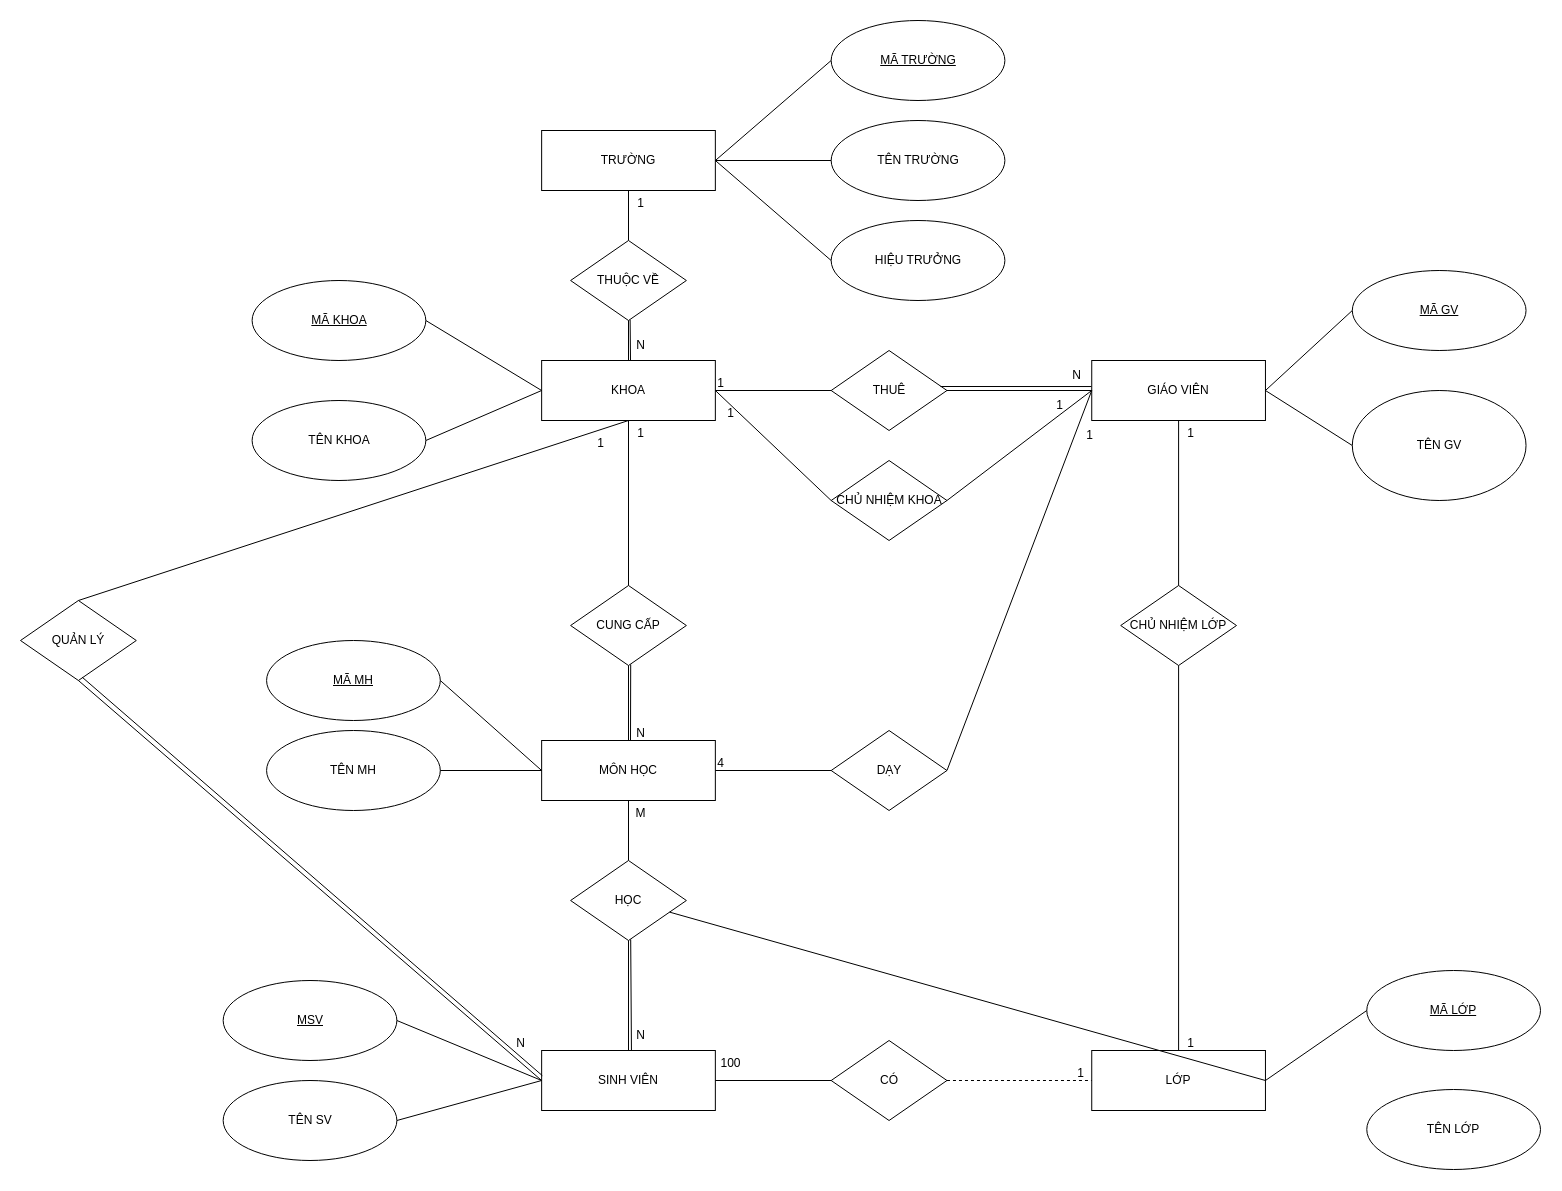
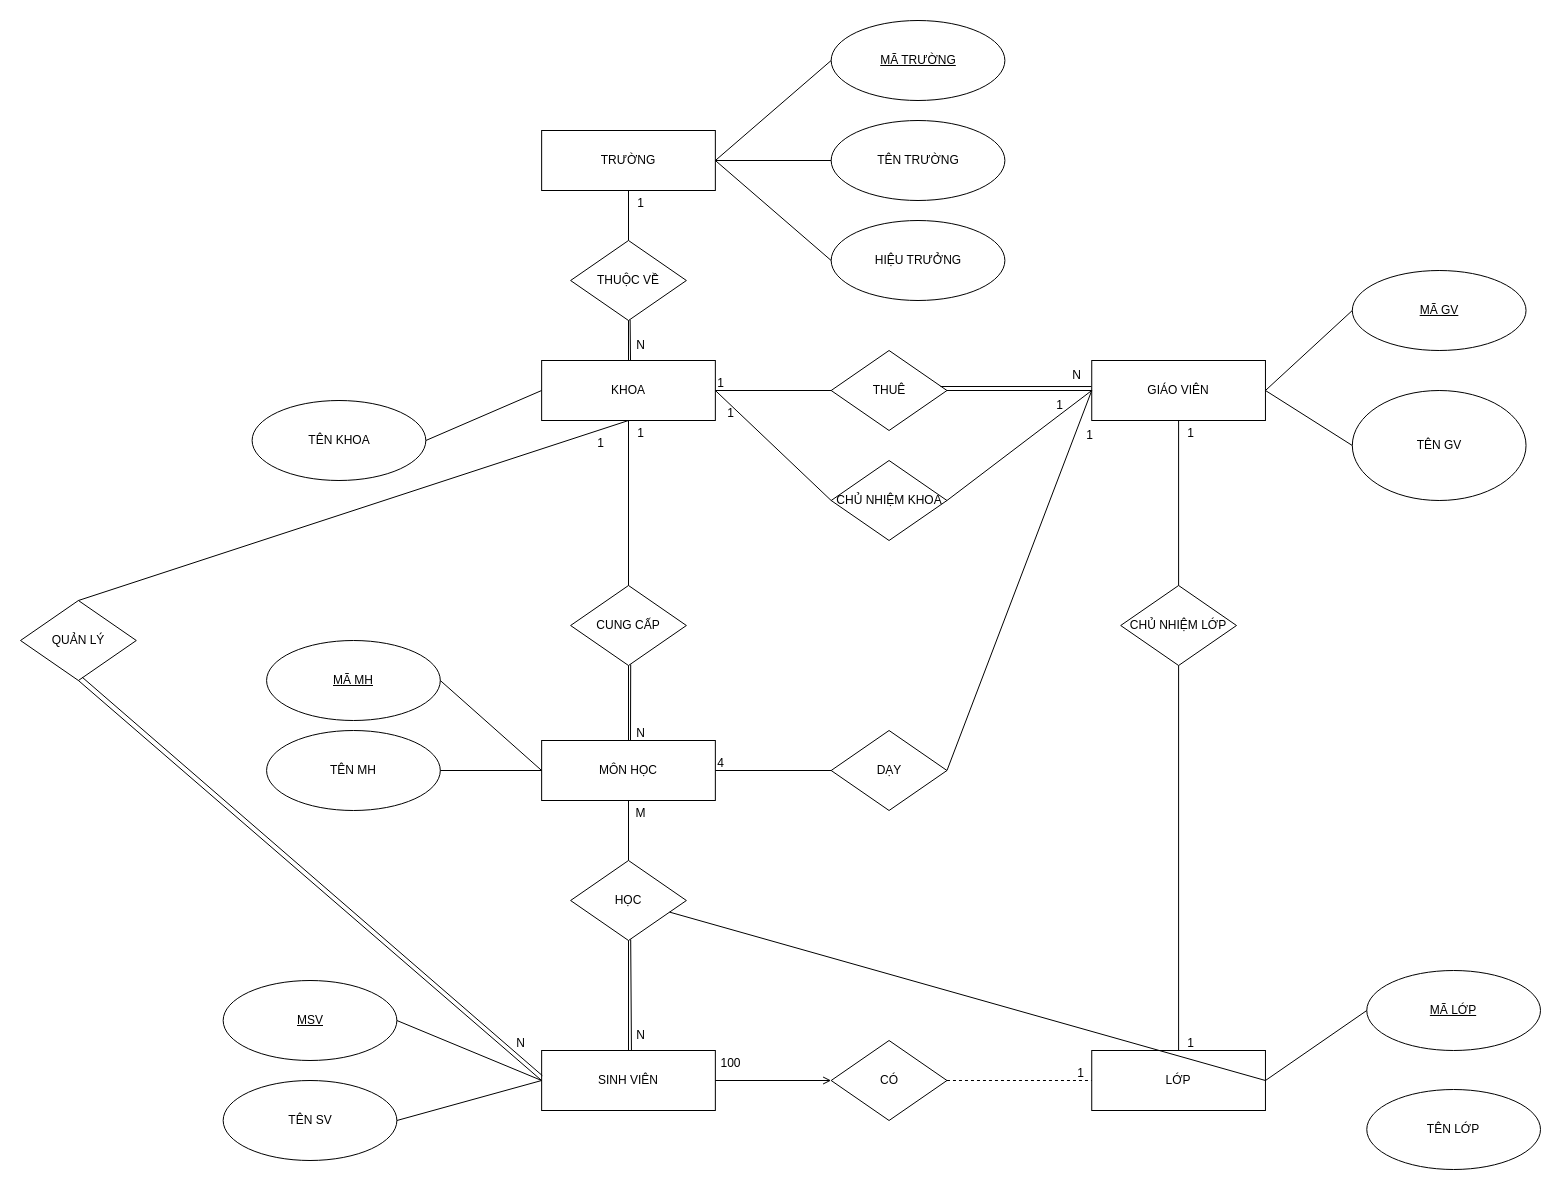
(339, 321) -> none
(483, 355) -> none
(827, 1081) -> (826, 1081)
